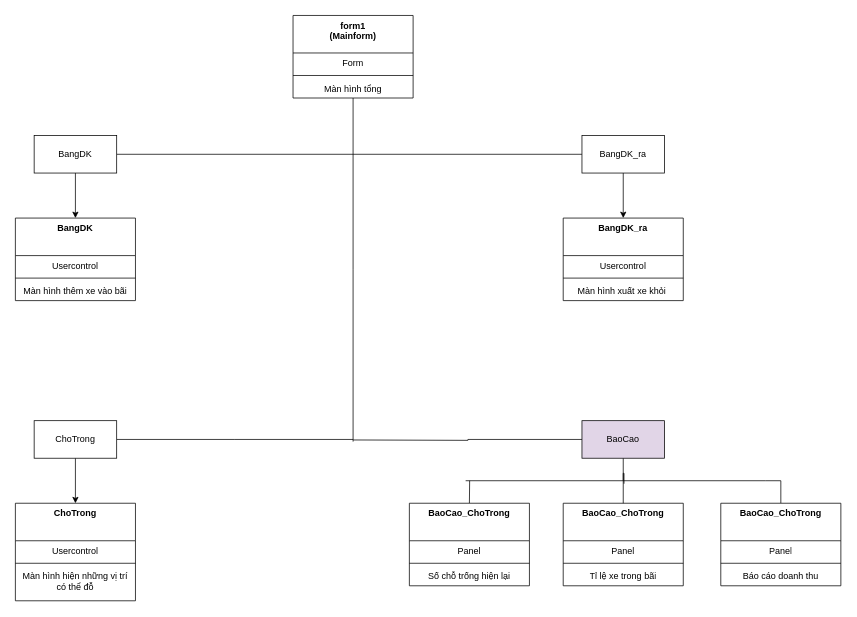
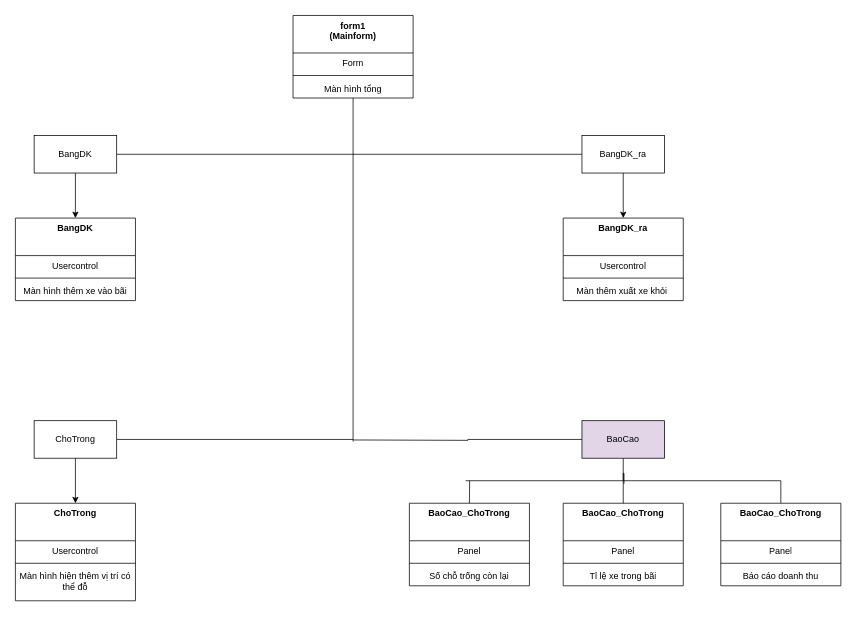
(623, 292) -> (623, 292)
(469, 577) -> (469, 577)
(75, 582) -> (75, 582)
